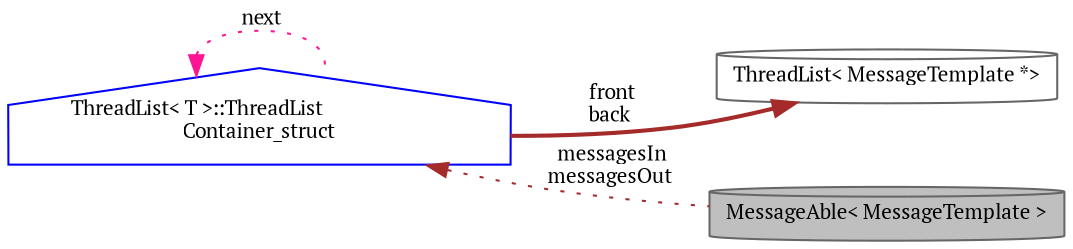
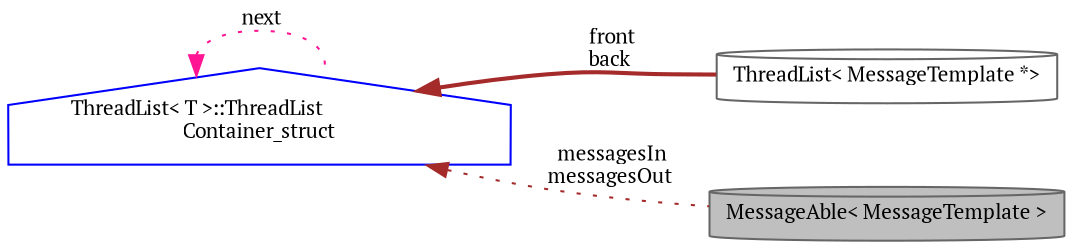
(643, 131) -> (577, 73)
